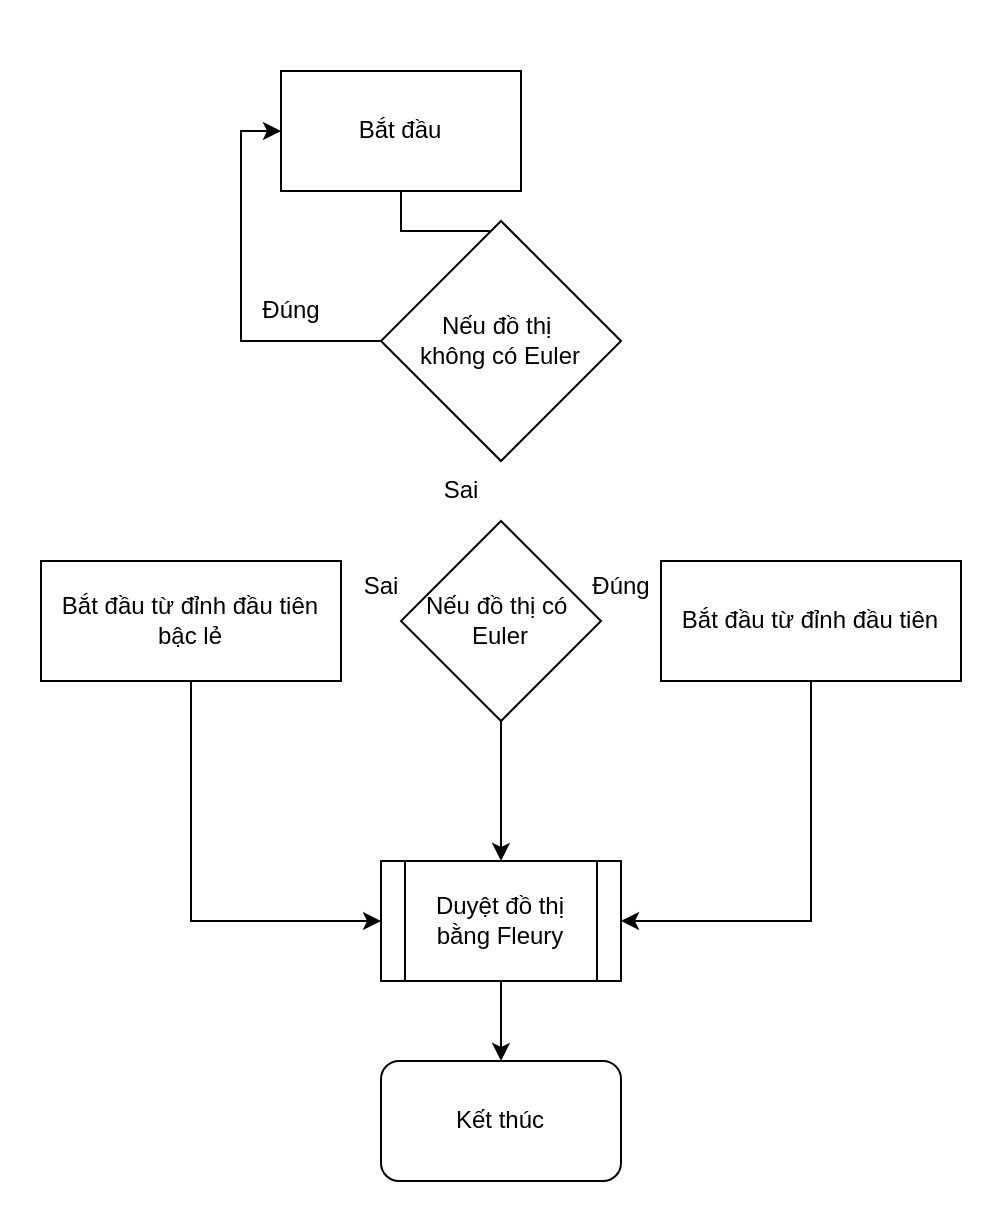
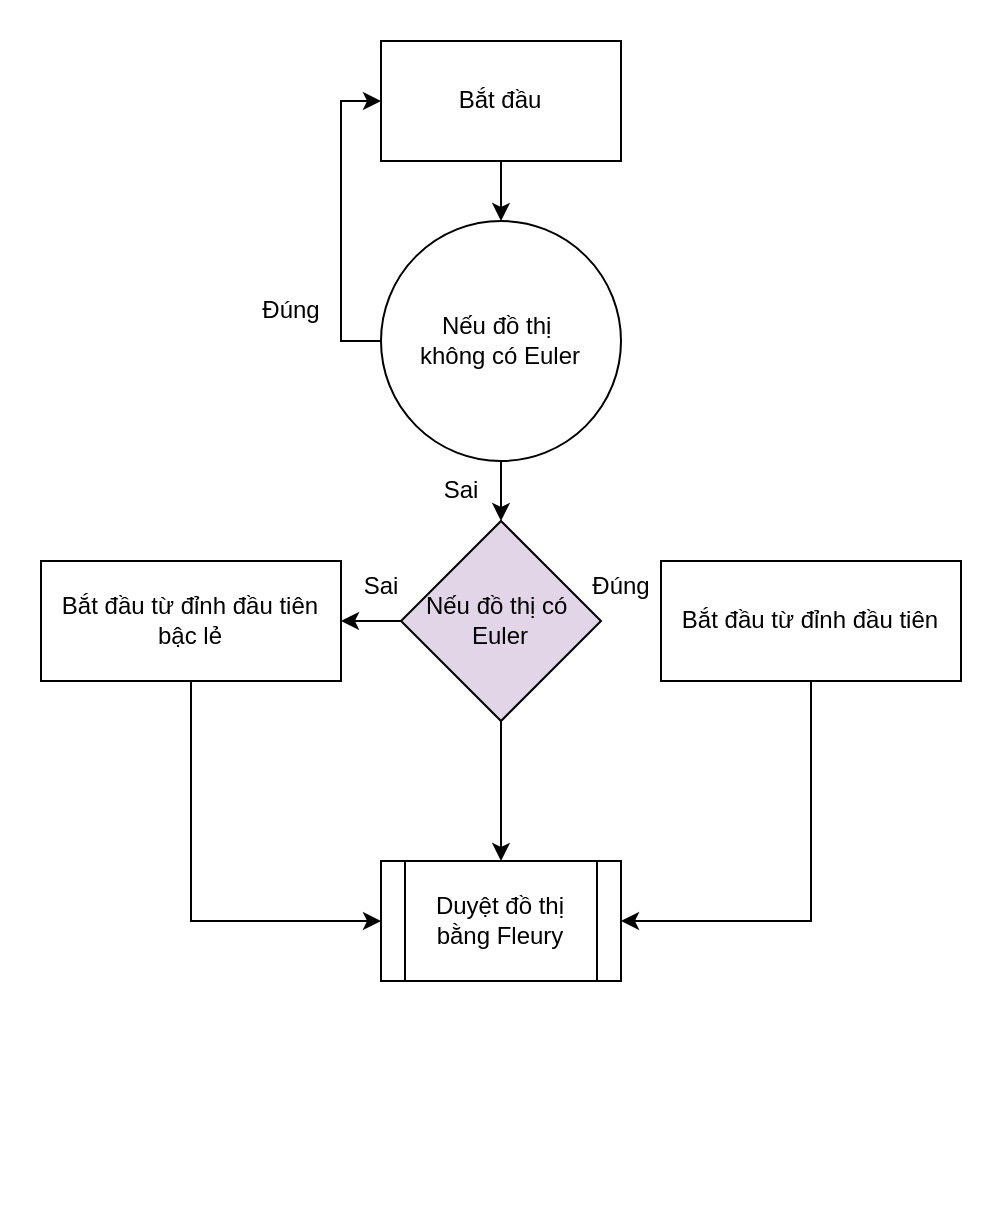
(401, 131) -> (501, 101)
(501, 341) -> (501, 341)
none -> (501, 498)
none -> (364, 621)
(501, 621) -> (501, 621)
(501, 1014) -> none
(501, 1121) -> none
